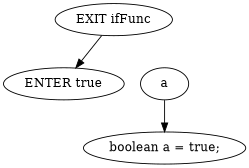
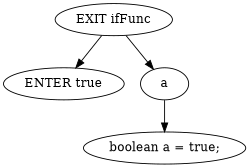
none -> (137, 49)
